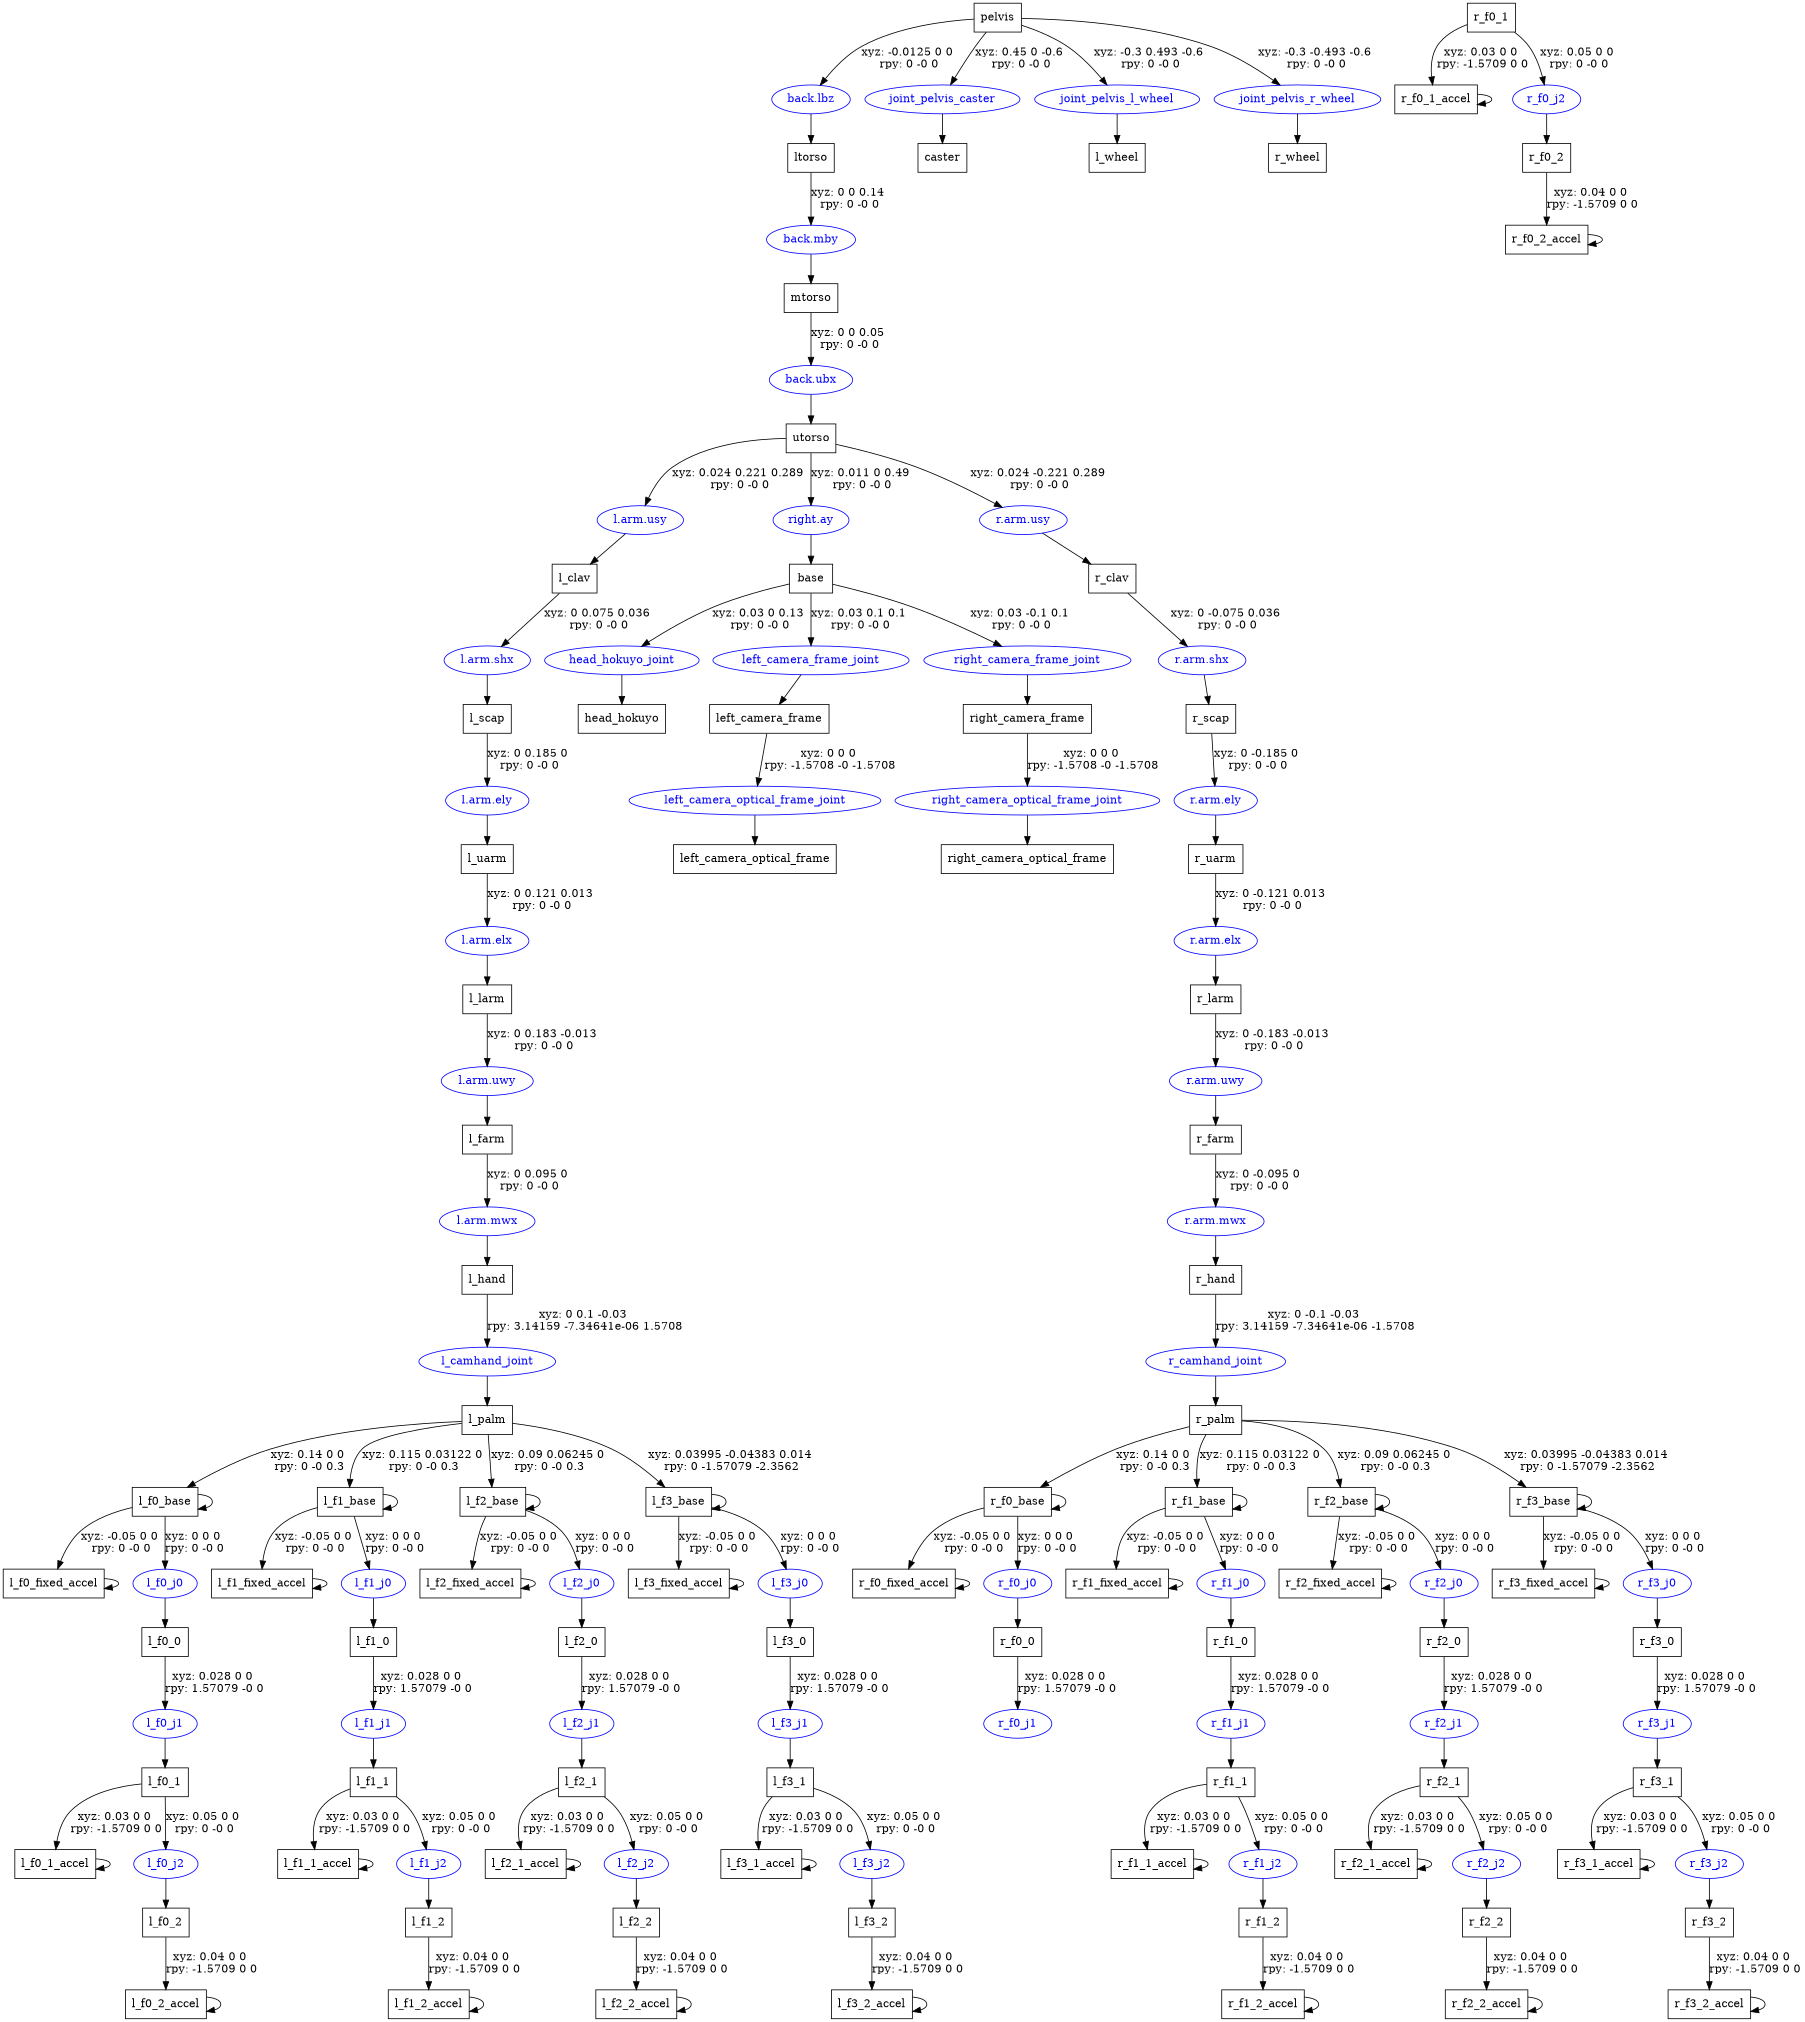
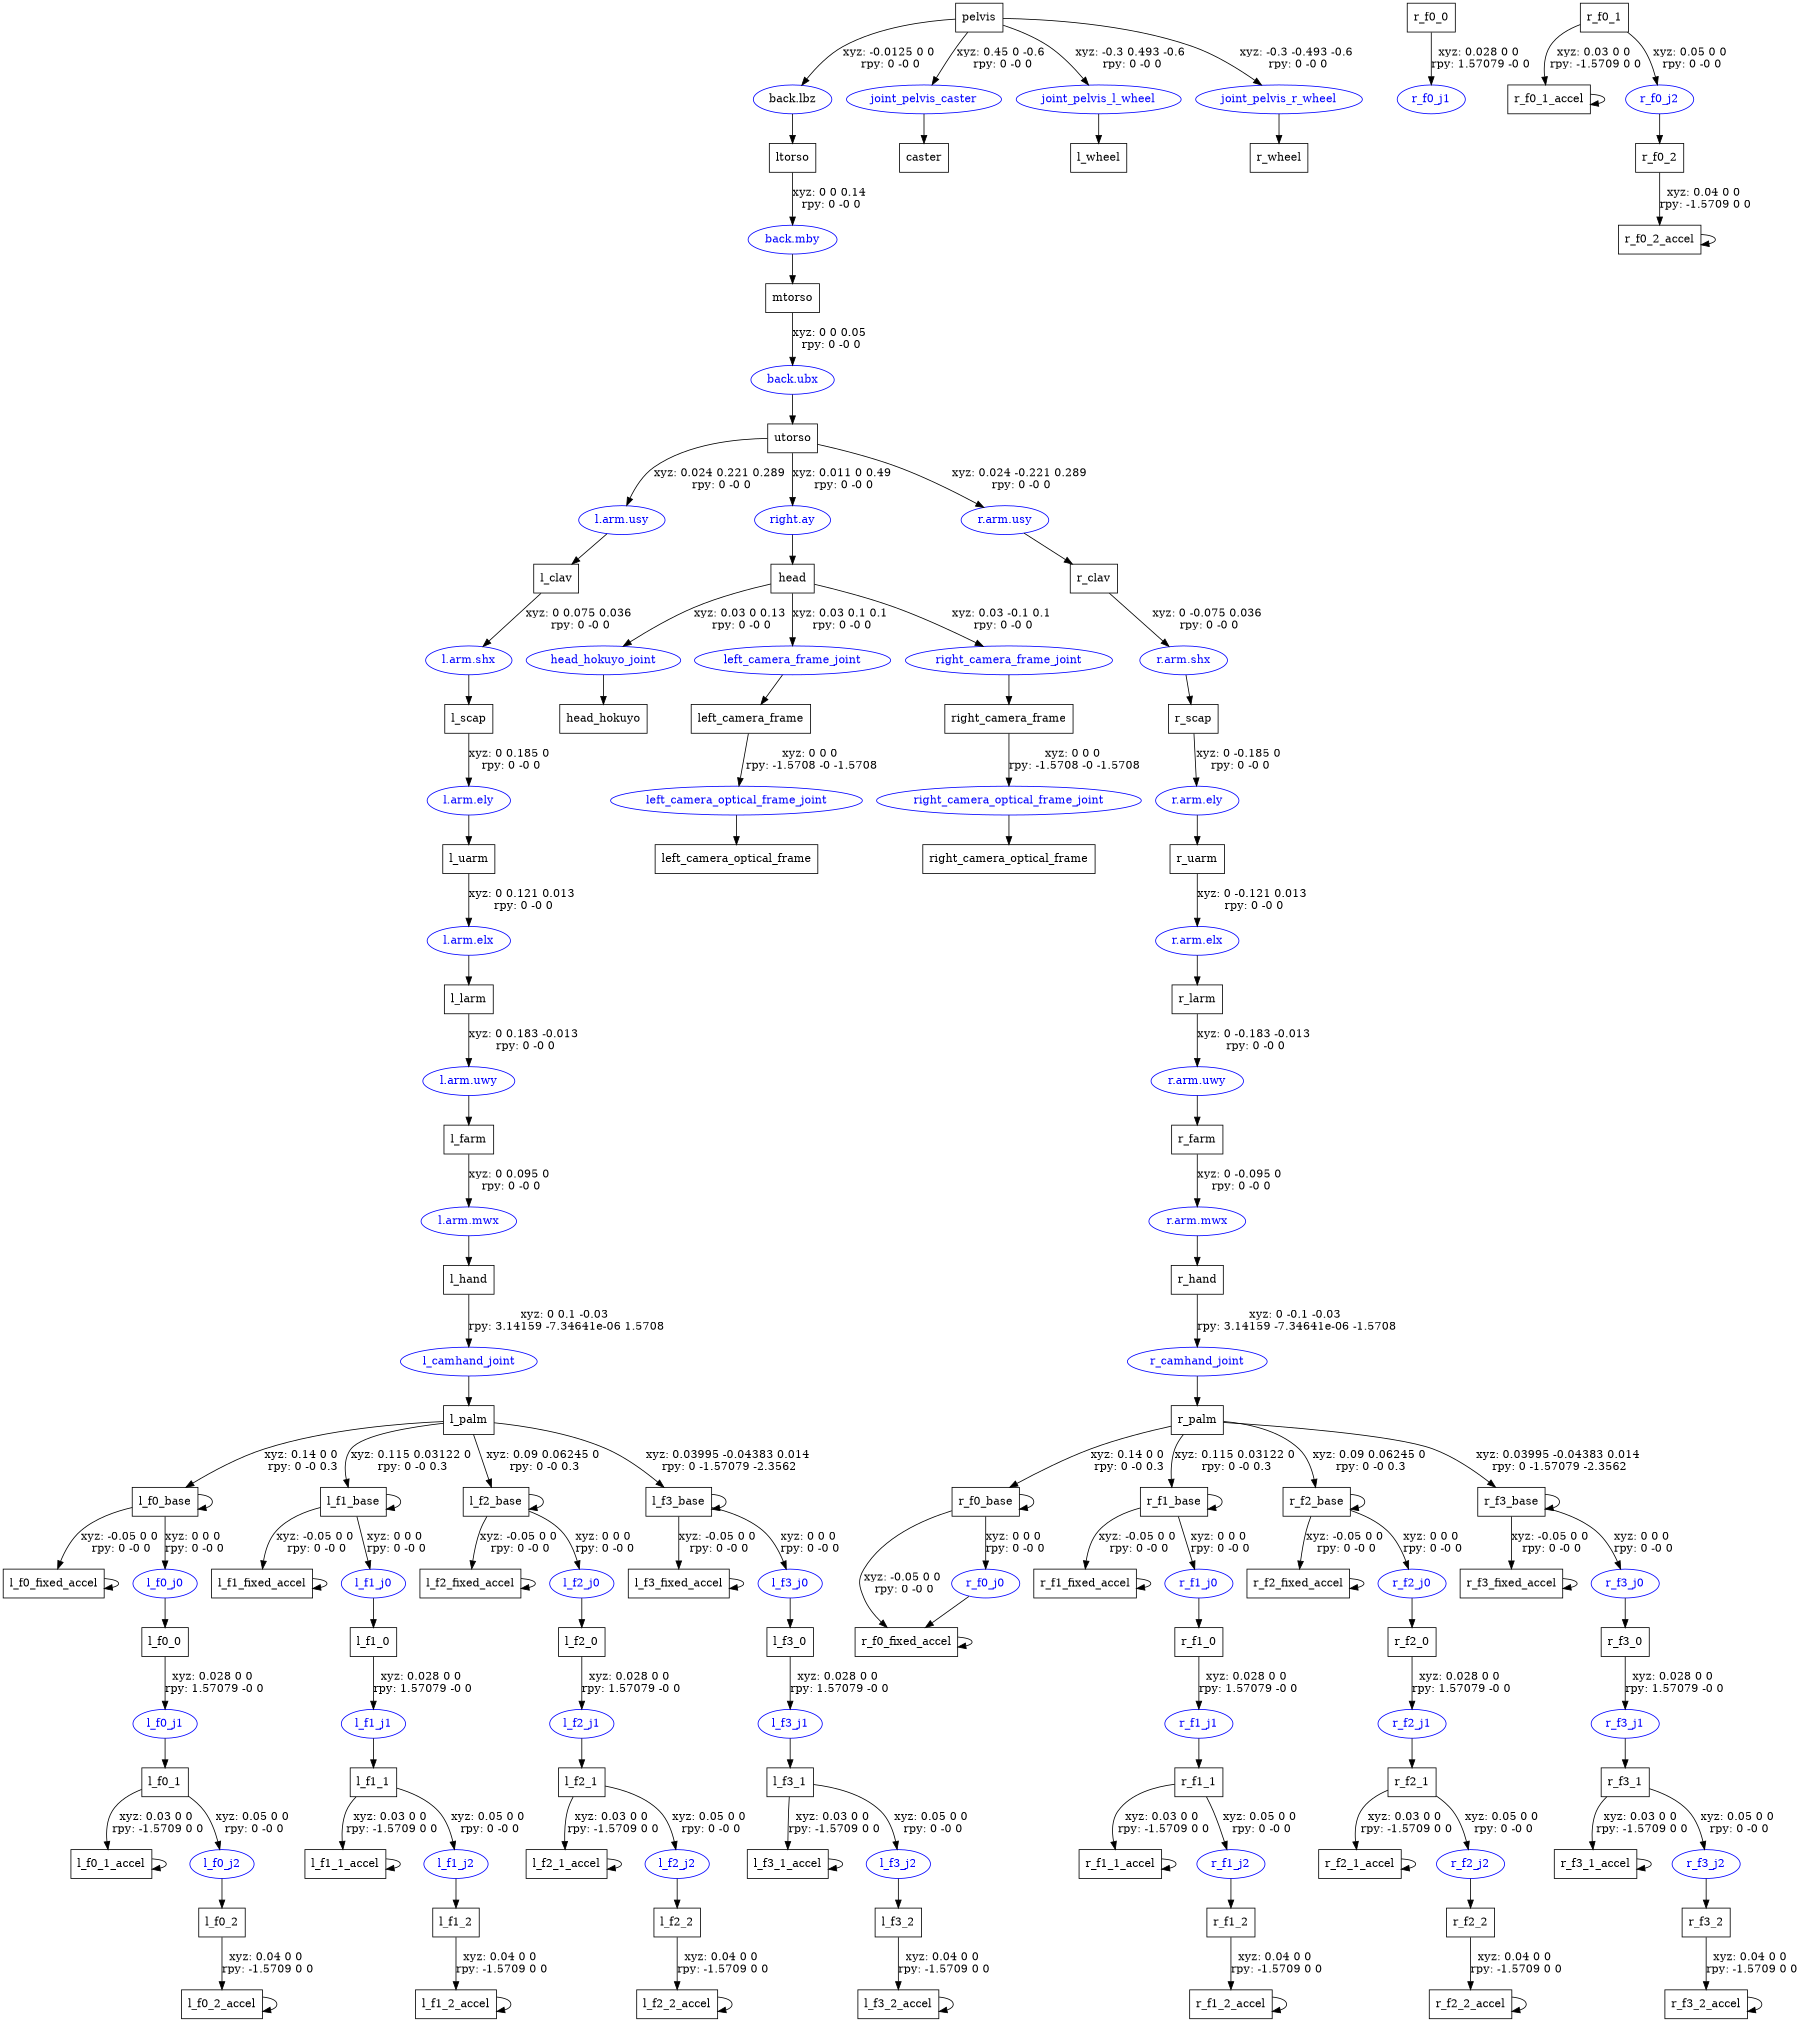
(811, 99) -> (793, 99)
(811, 579) -> (793, 579)
(1018, 1609) -> (951, 1610)
